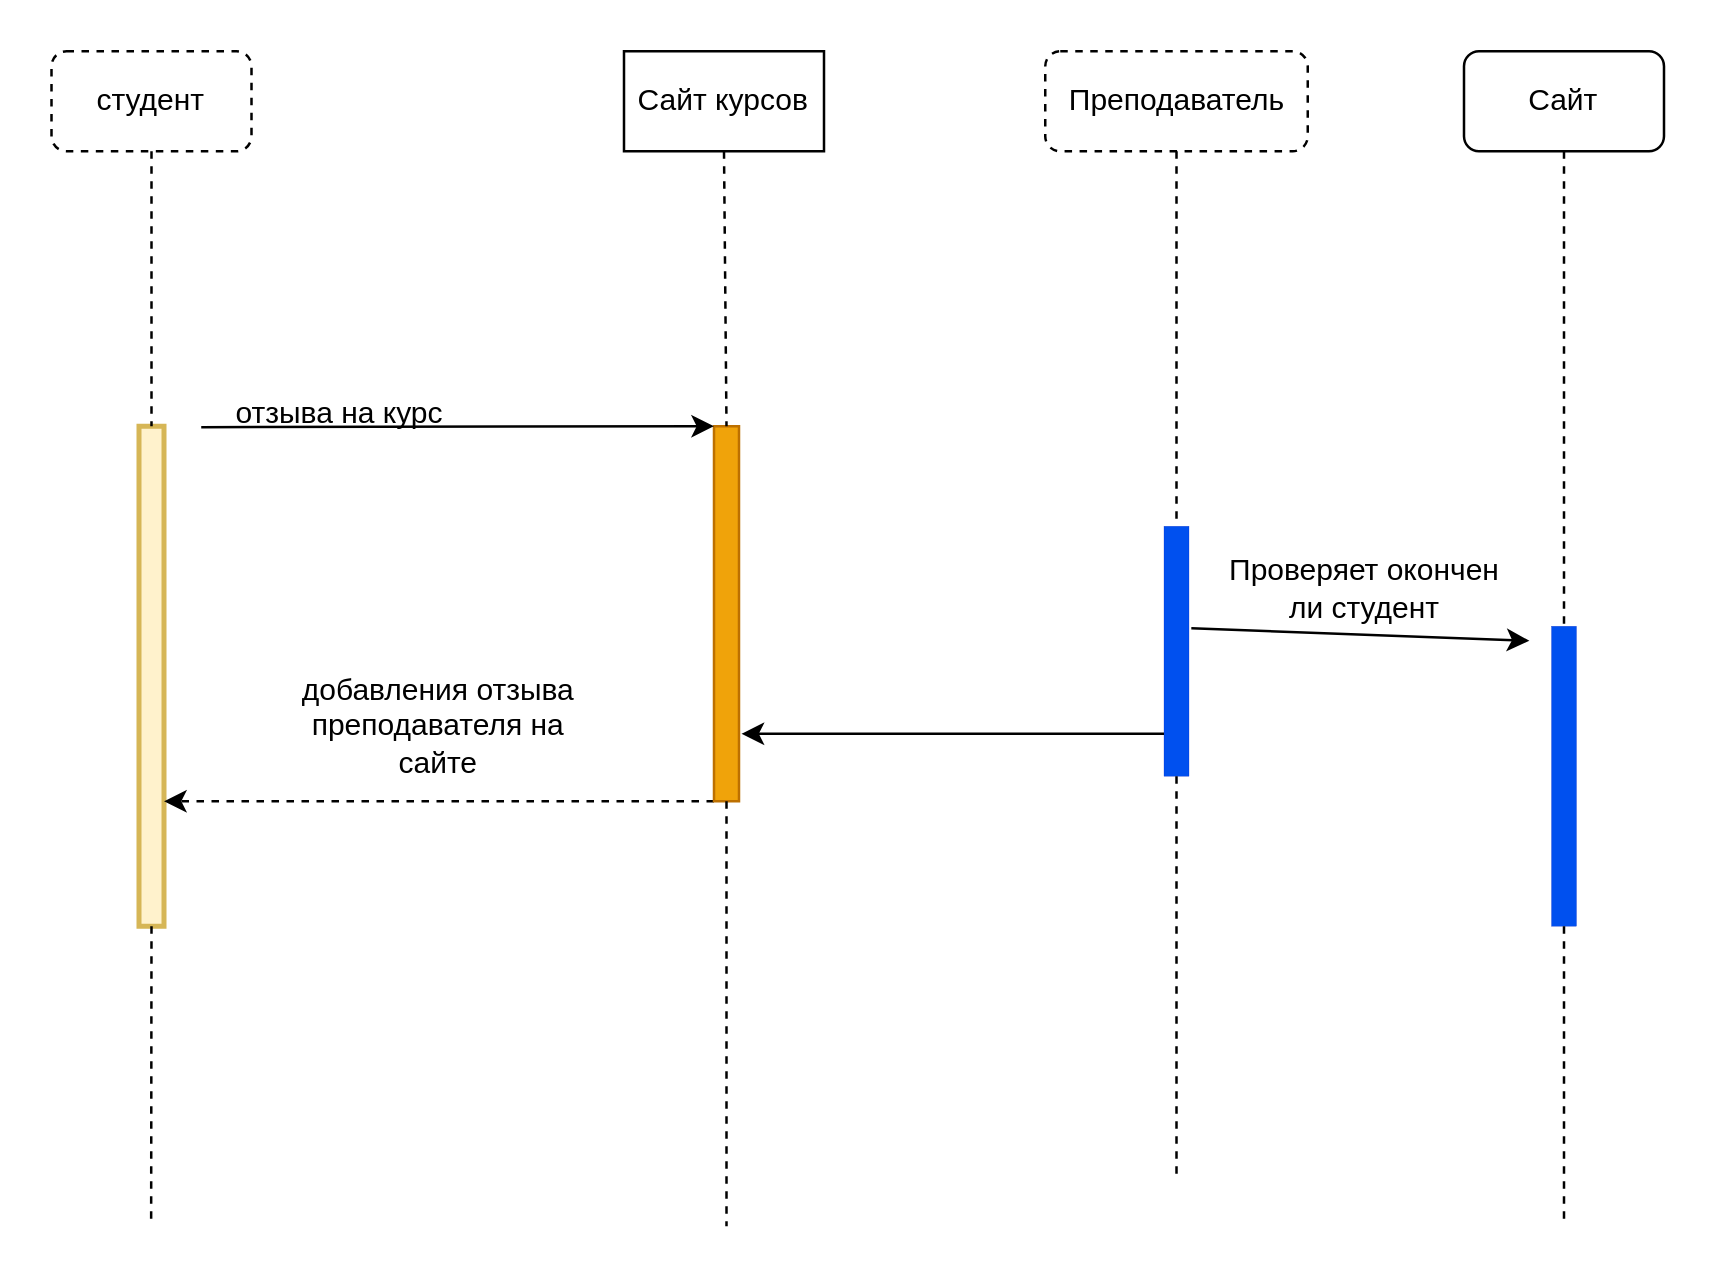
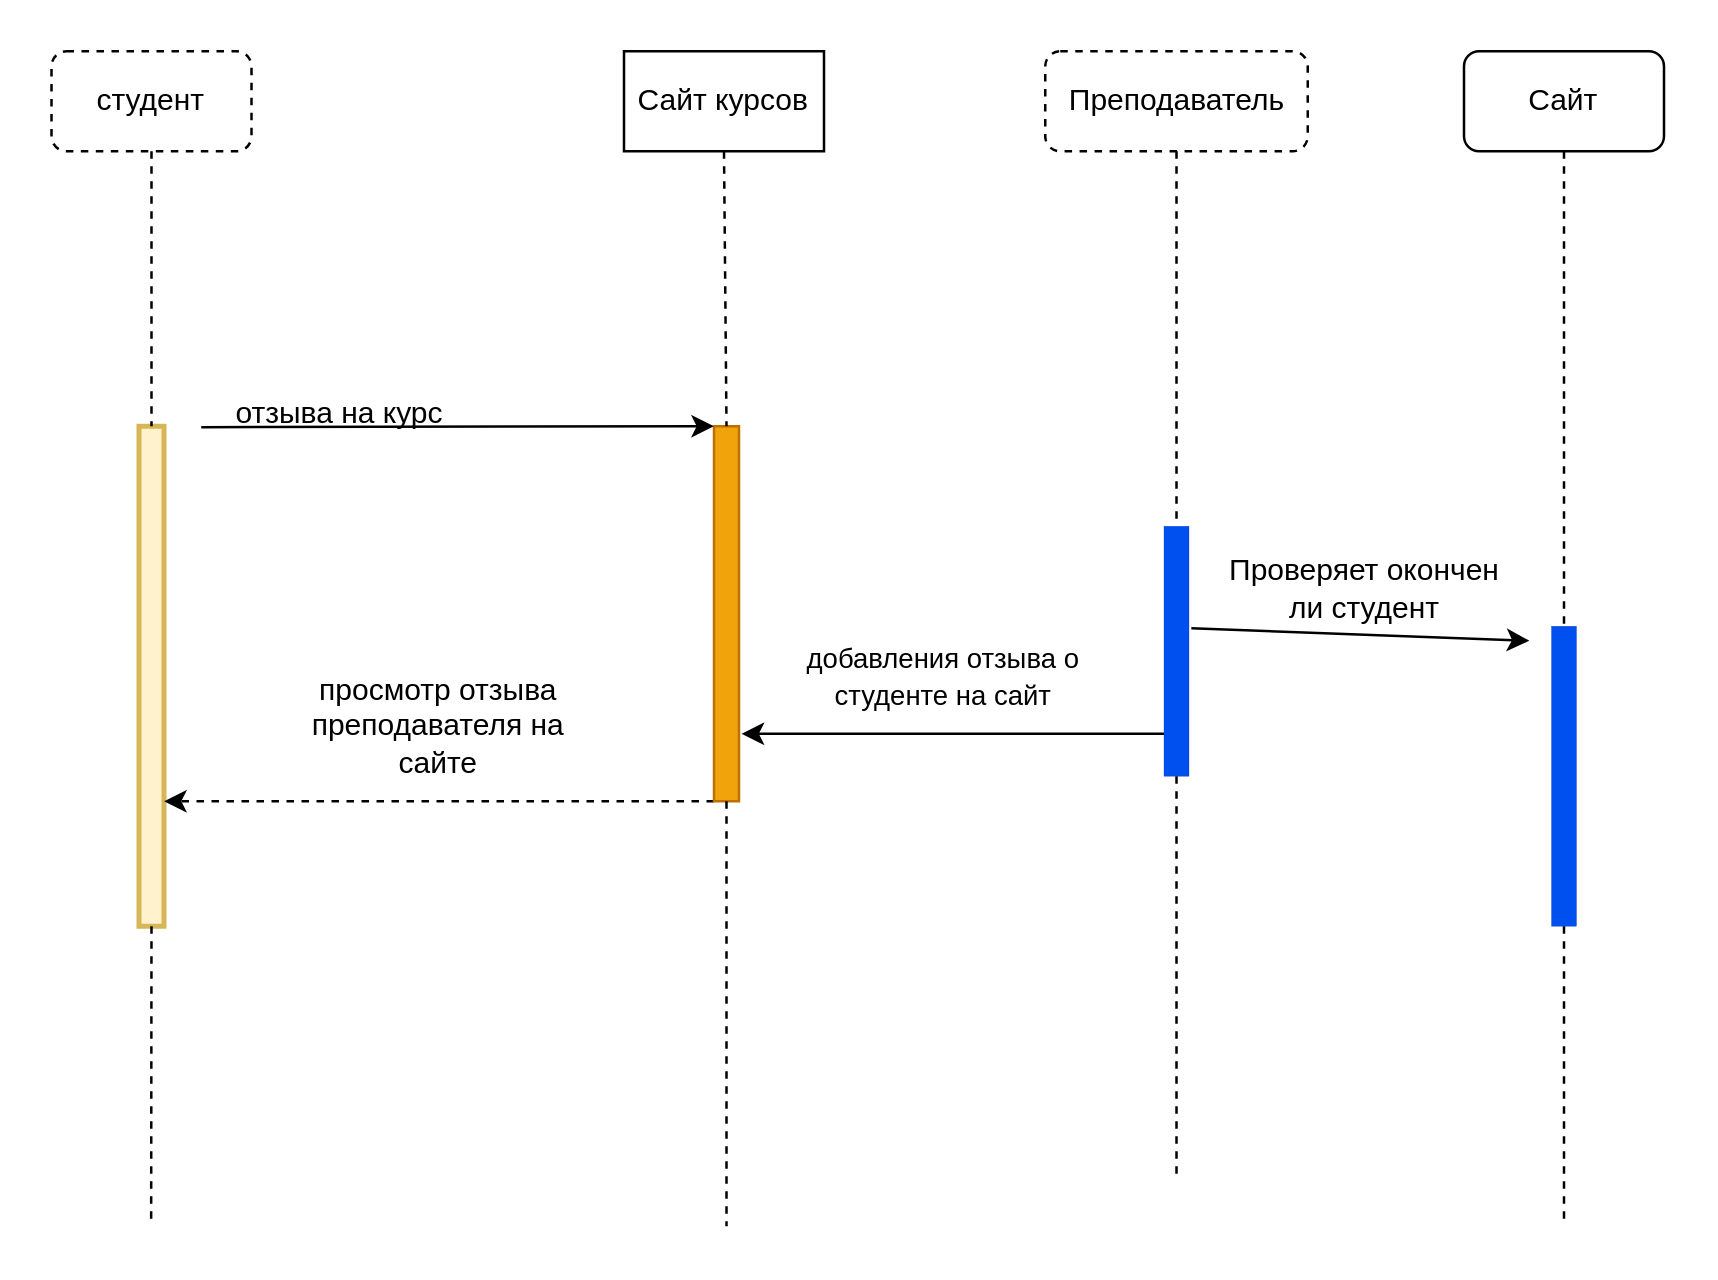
none -> (944, 676)
(439, 726) -> (439, 726)
